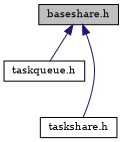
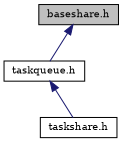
(94, 76) -> (64, 104)
